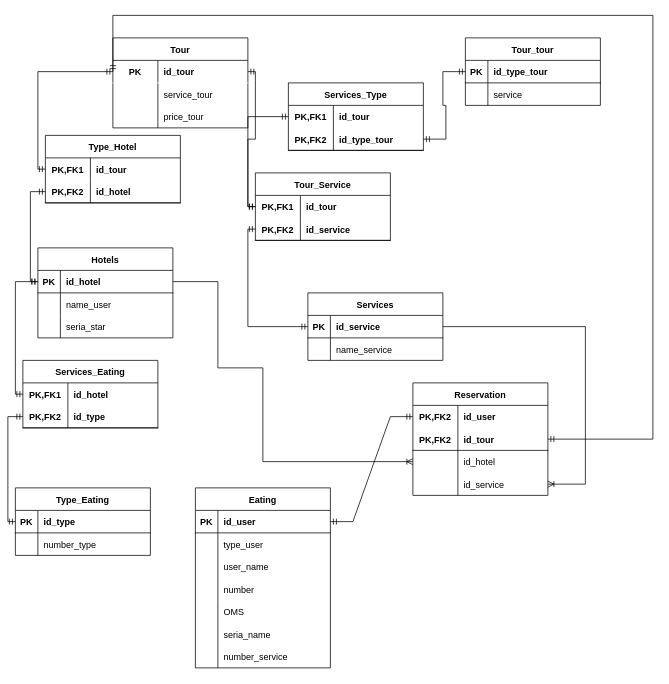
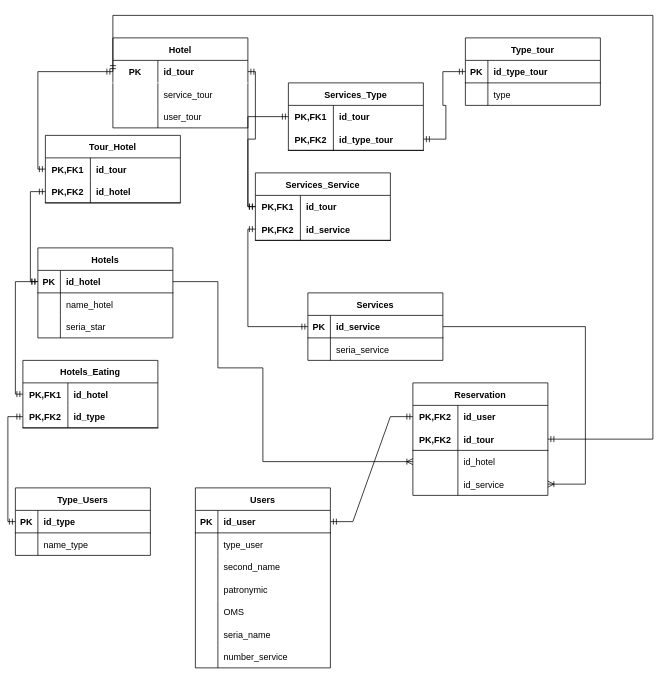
(180, 50) -> (180, 50)
(533, 50) -> (533, 50)
(510, 95) -> (504, 95)
(188, 117) -> (186, 117)
(113, 147) -> (113, 147)
(323, 185) -> (323, 185)
(89, 305) -> (90, 305)
(365, 350) -> (366, 350)
(90, 372) -> (90, 372)
(83, 500) -> (83, 500)
(263, 500) -> (263, 500)
(71, 545) -> (66, 545)
(246, 567) -> (251, 567)
(239, 590) -> (248, 590)
